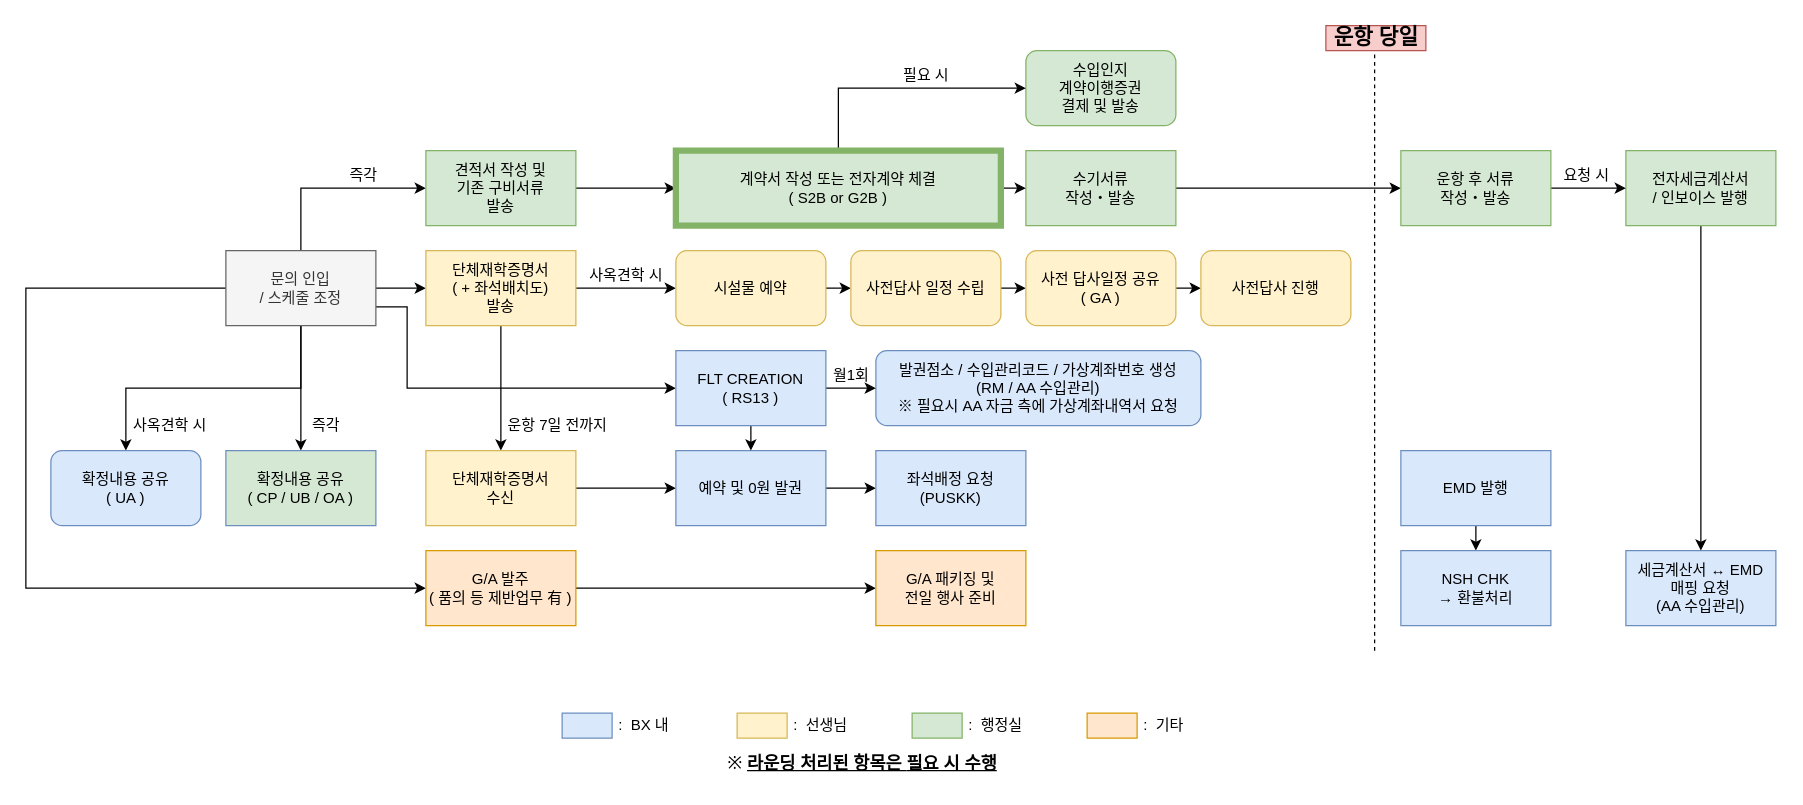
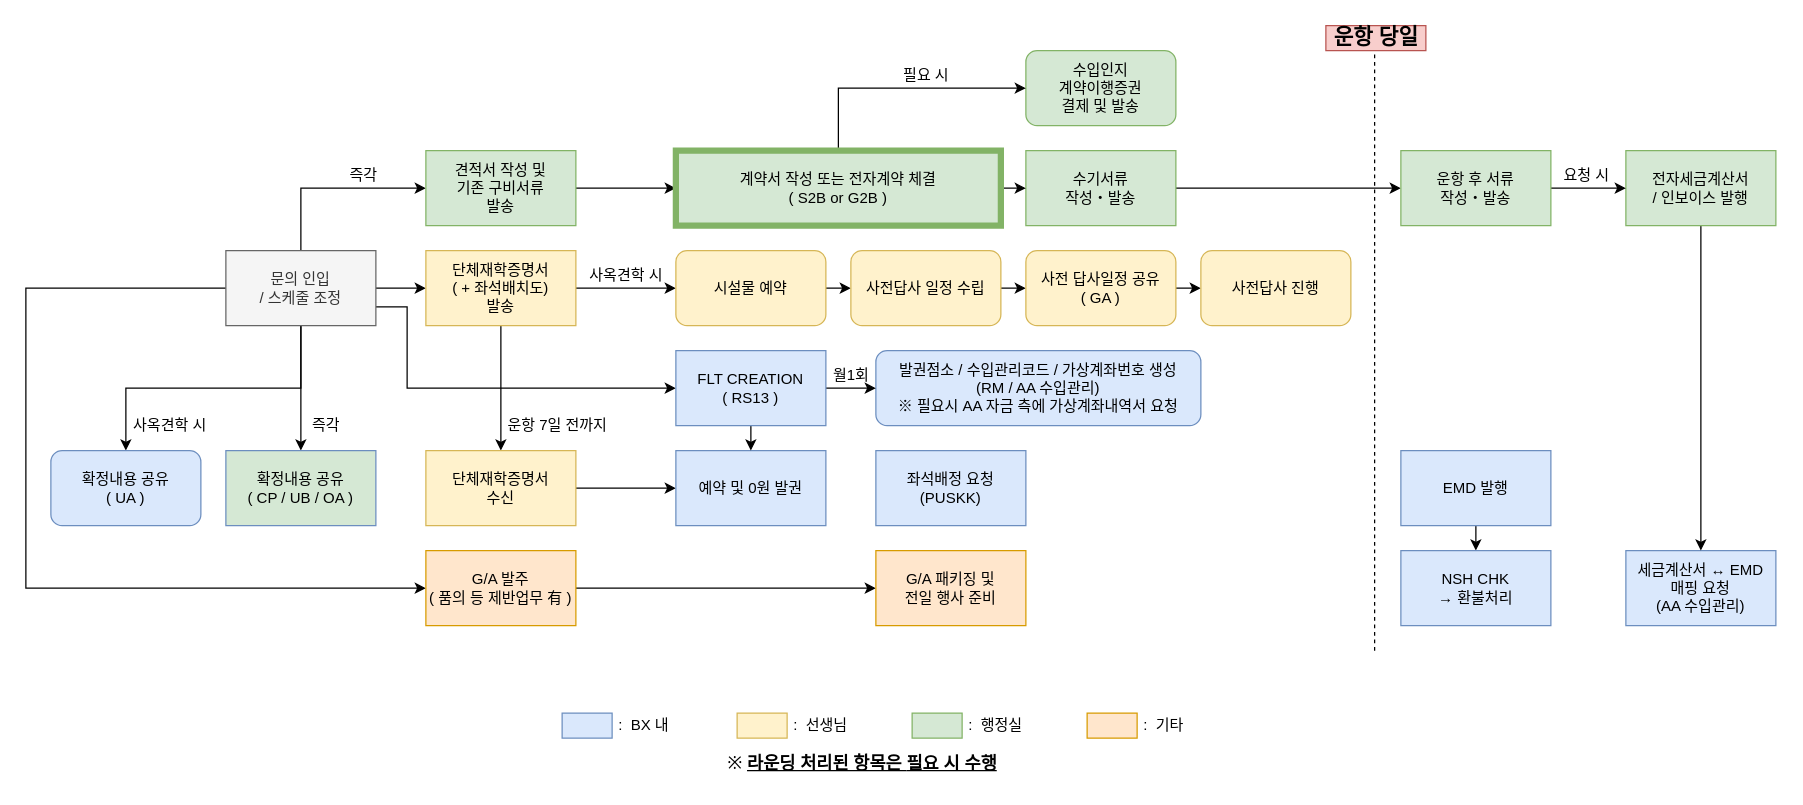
(847, 488) -> none
